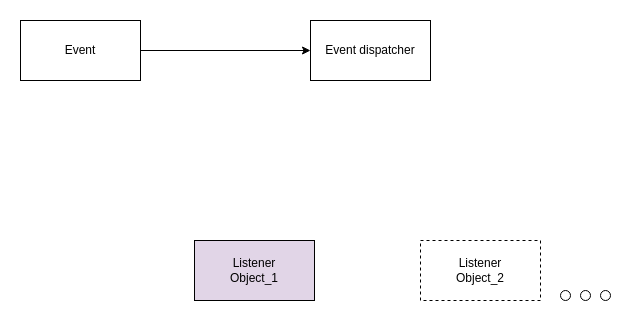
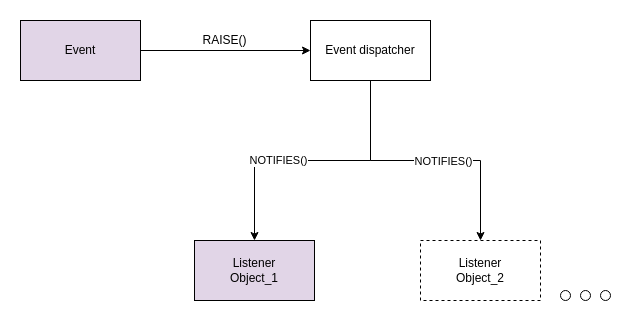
none -> (224, 41)
(81, 51) -> (81, 51)
none -> (276, 161)
none -> (463, 161)
